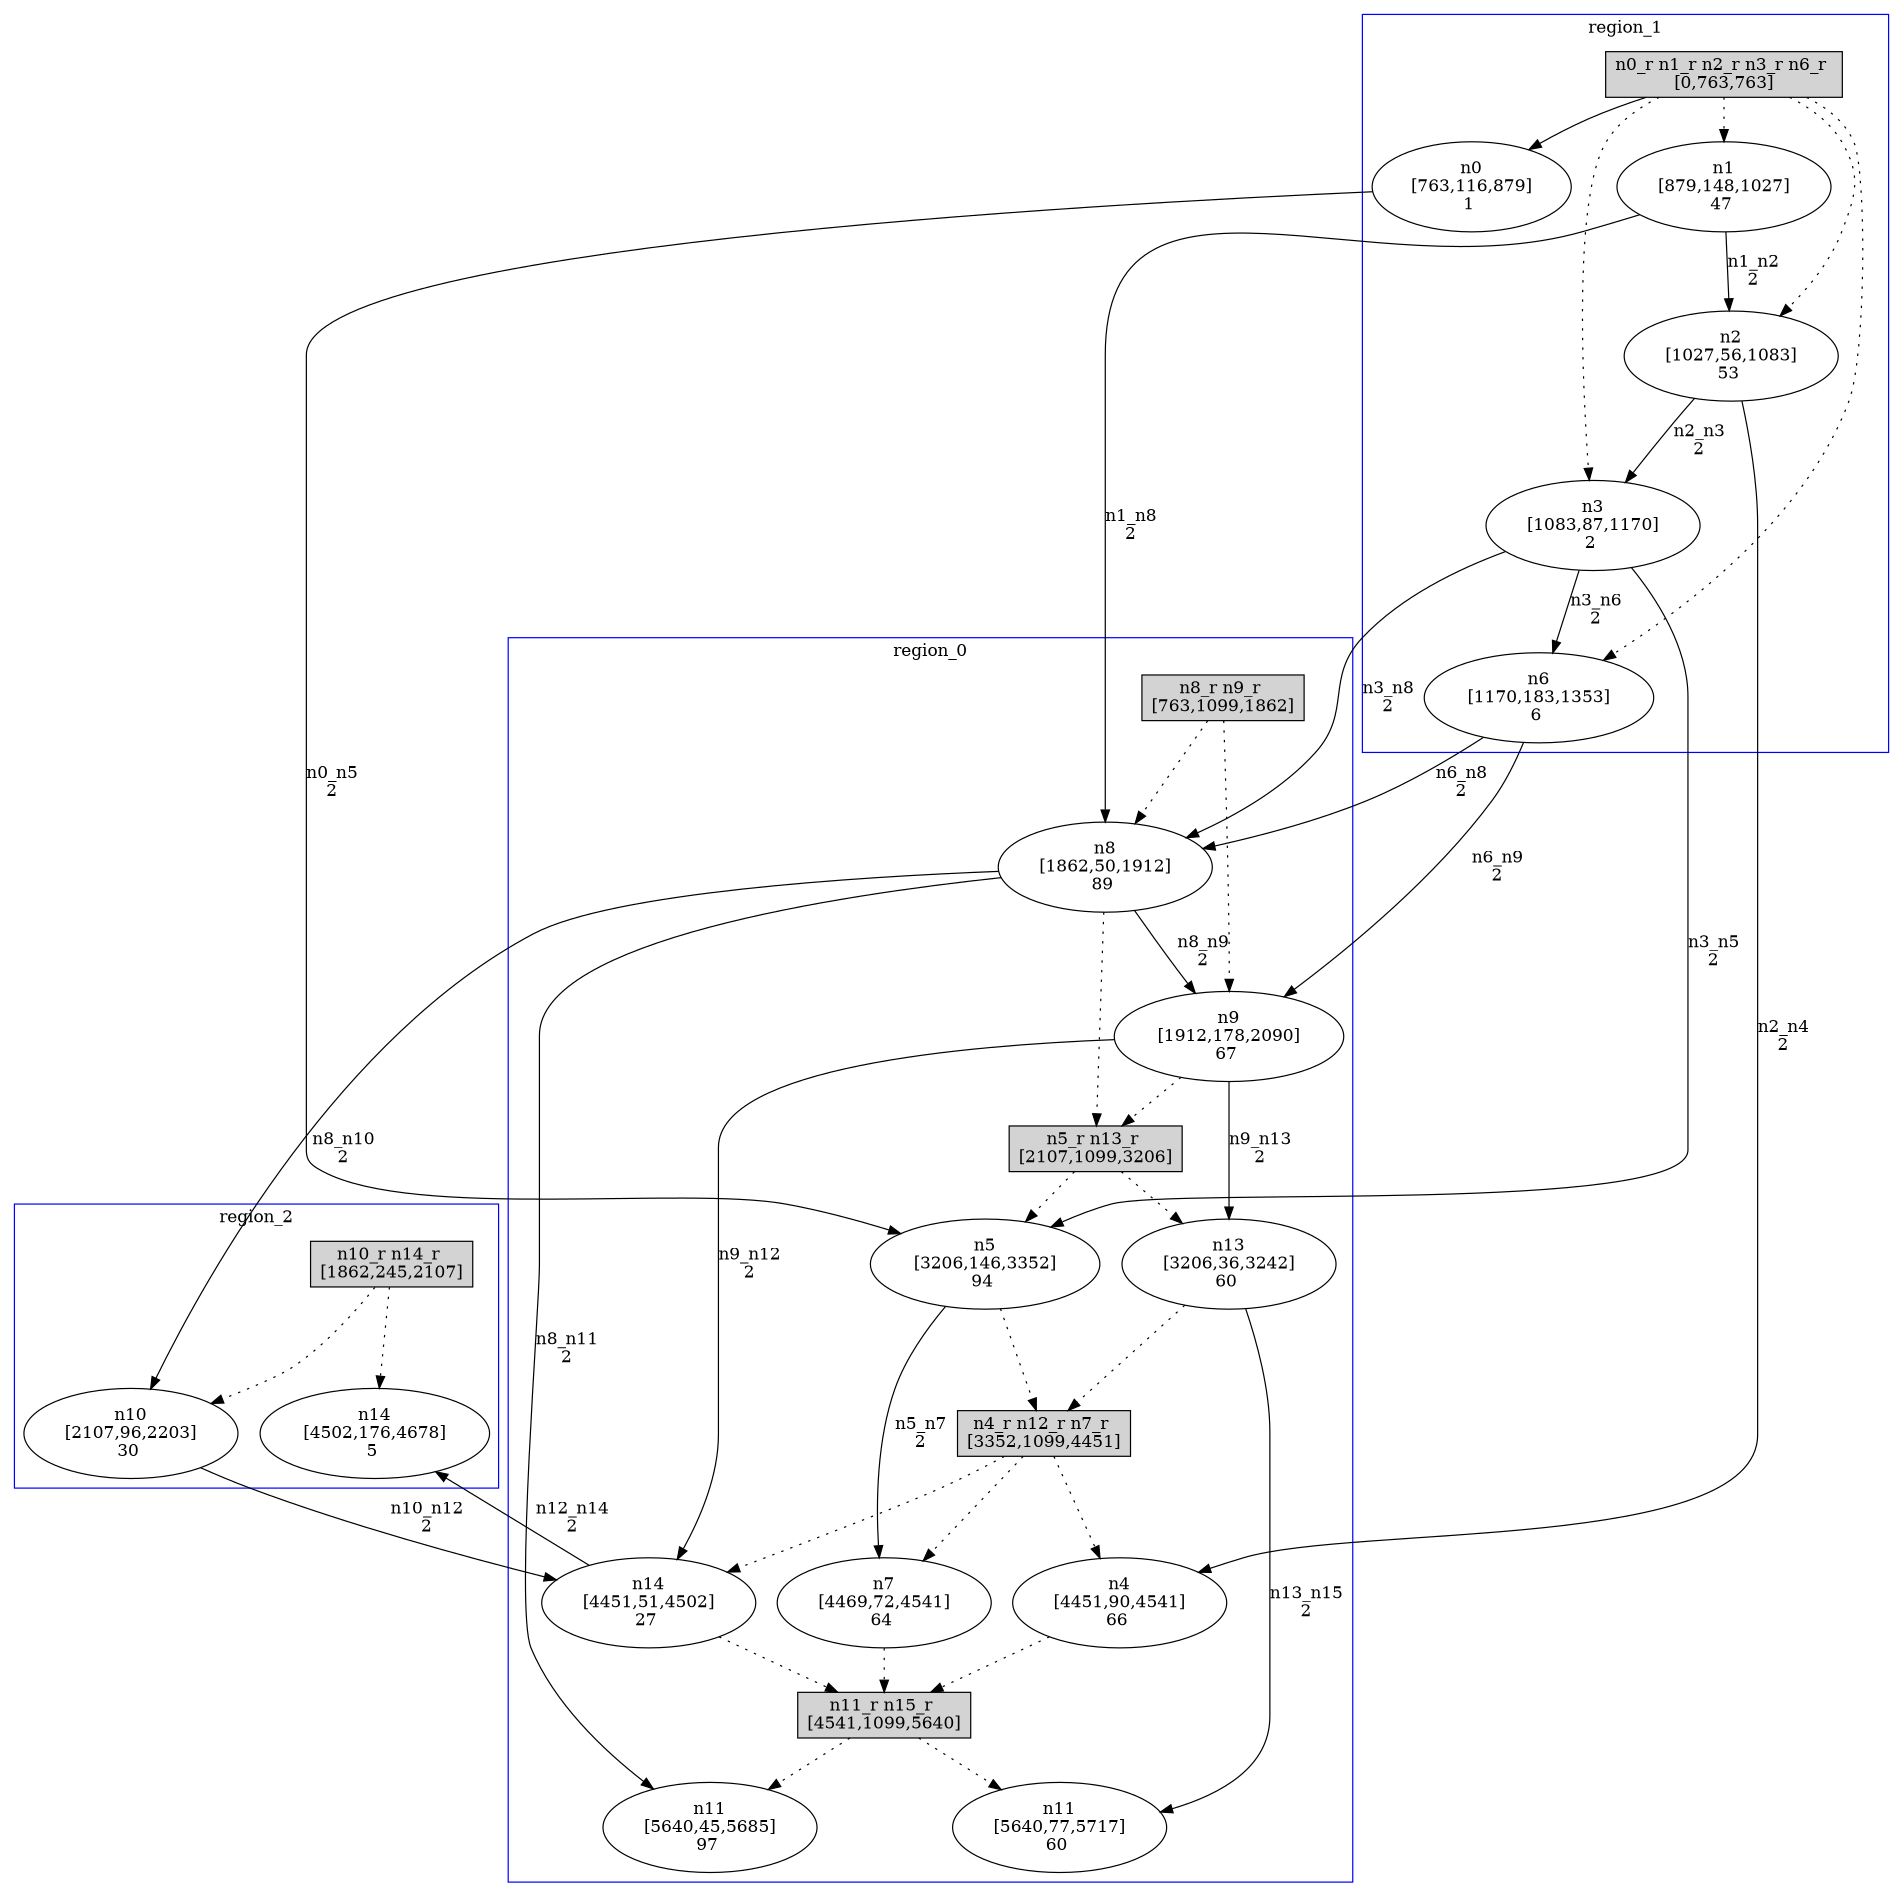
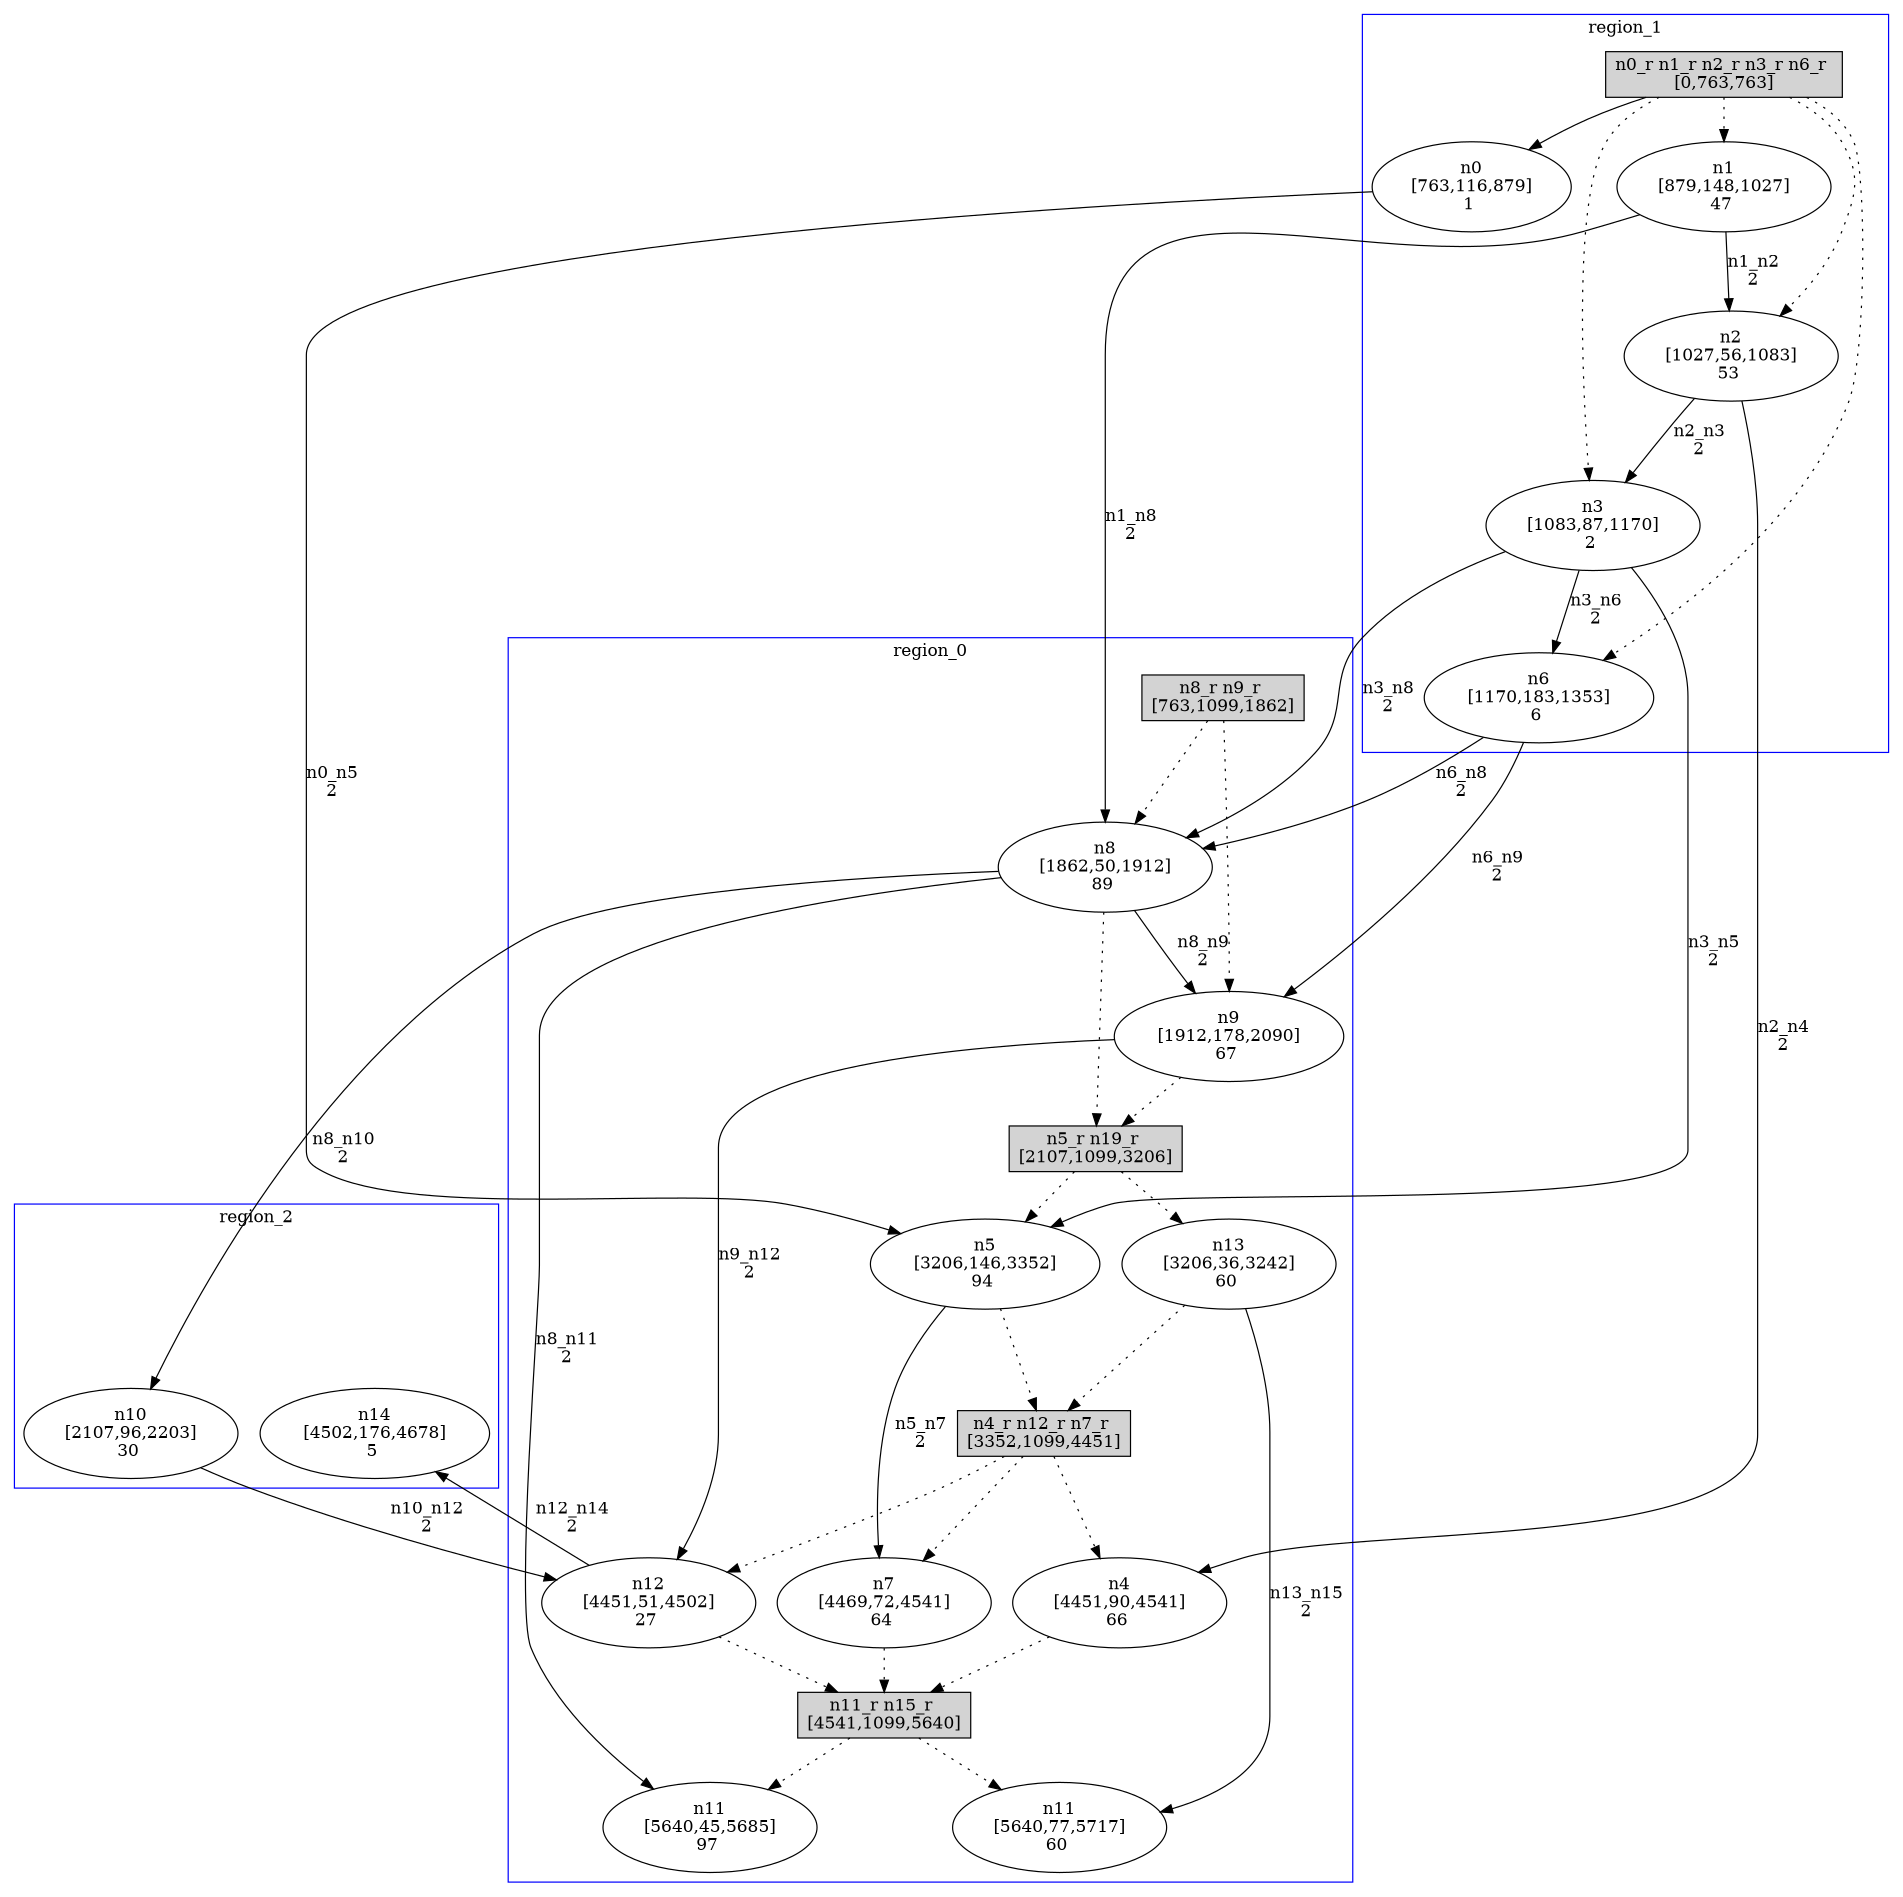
(1229, 1144) -> none
(1096, 1149) -> (1096, 1149)
(392, 1264) -> none
(649, 1603) -> (649, 1603)
